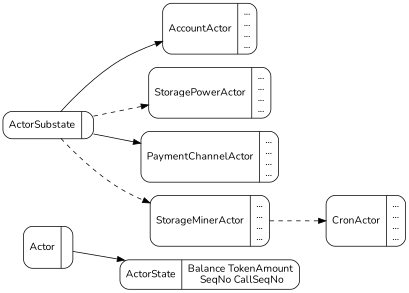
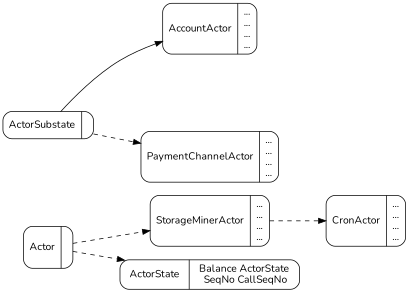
(210, 93) -> none
(113, 138) -> (113, 138)
(99, 174) -> (108, 238)
(95, 255) -> (95, 255)
(241, 269) -> (244, 269)
